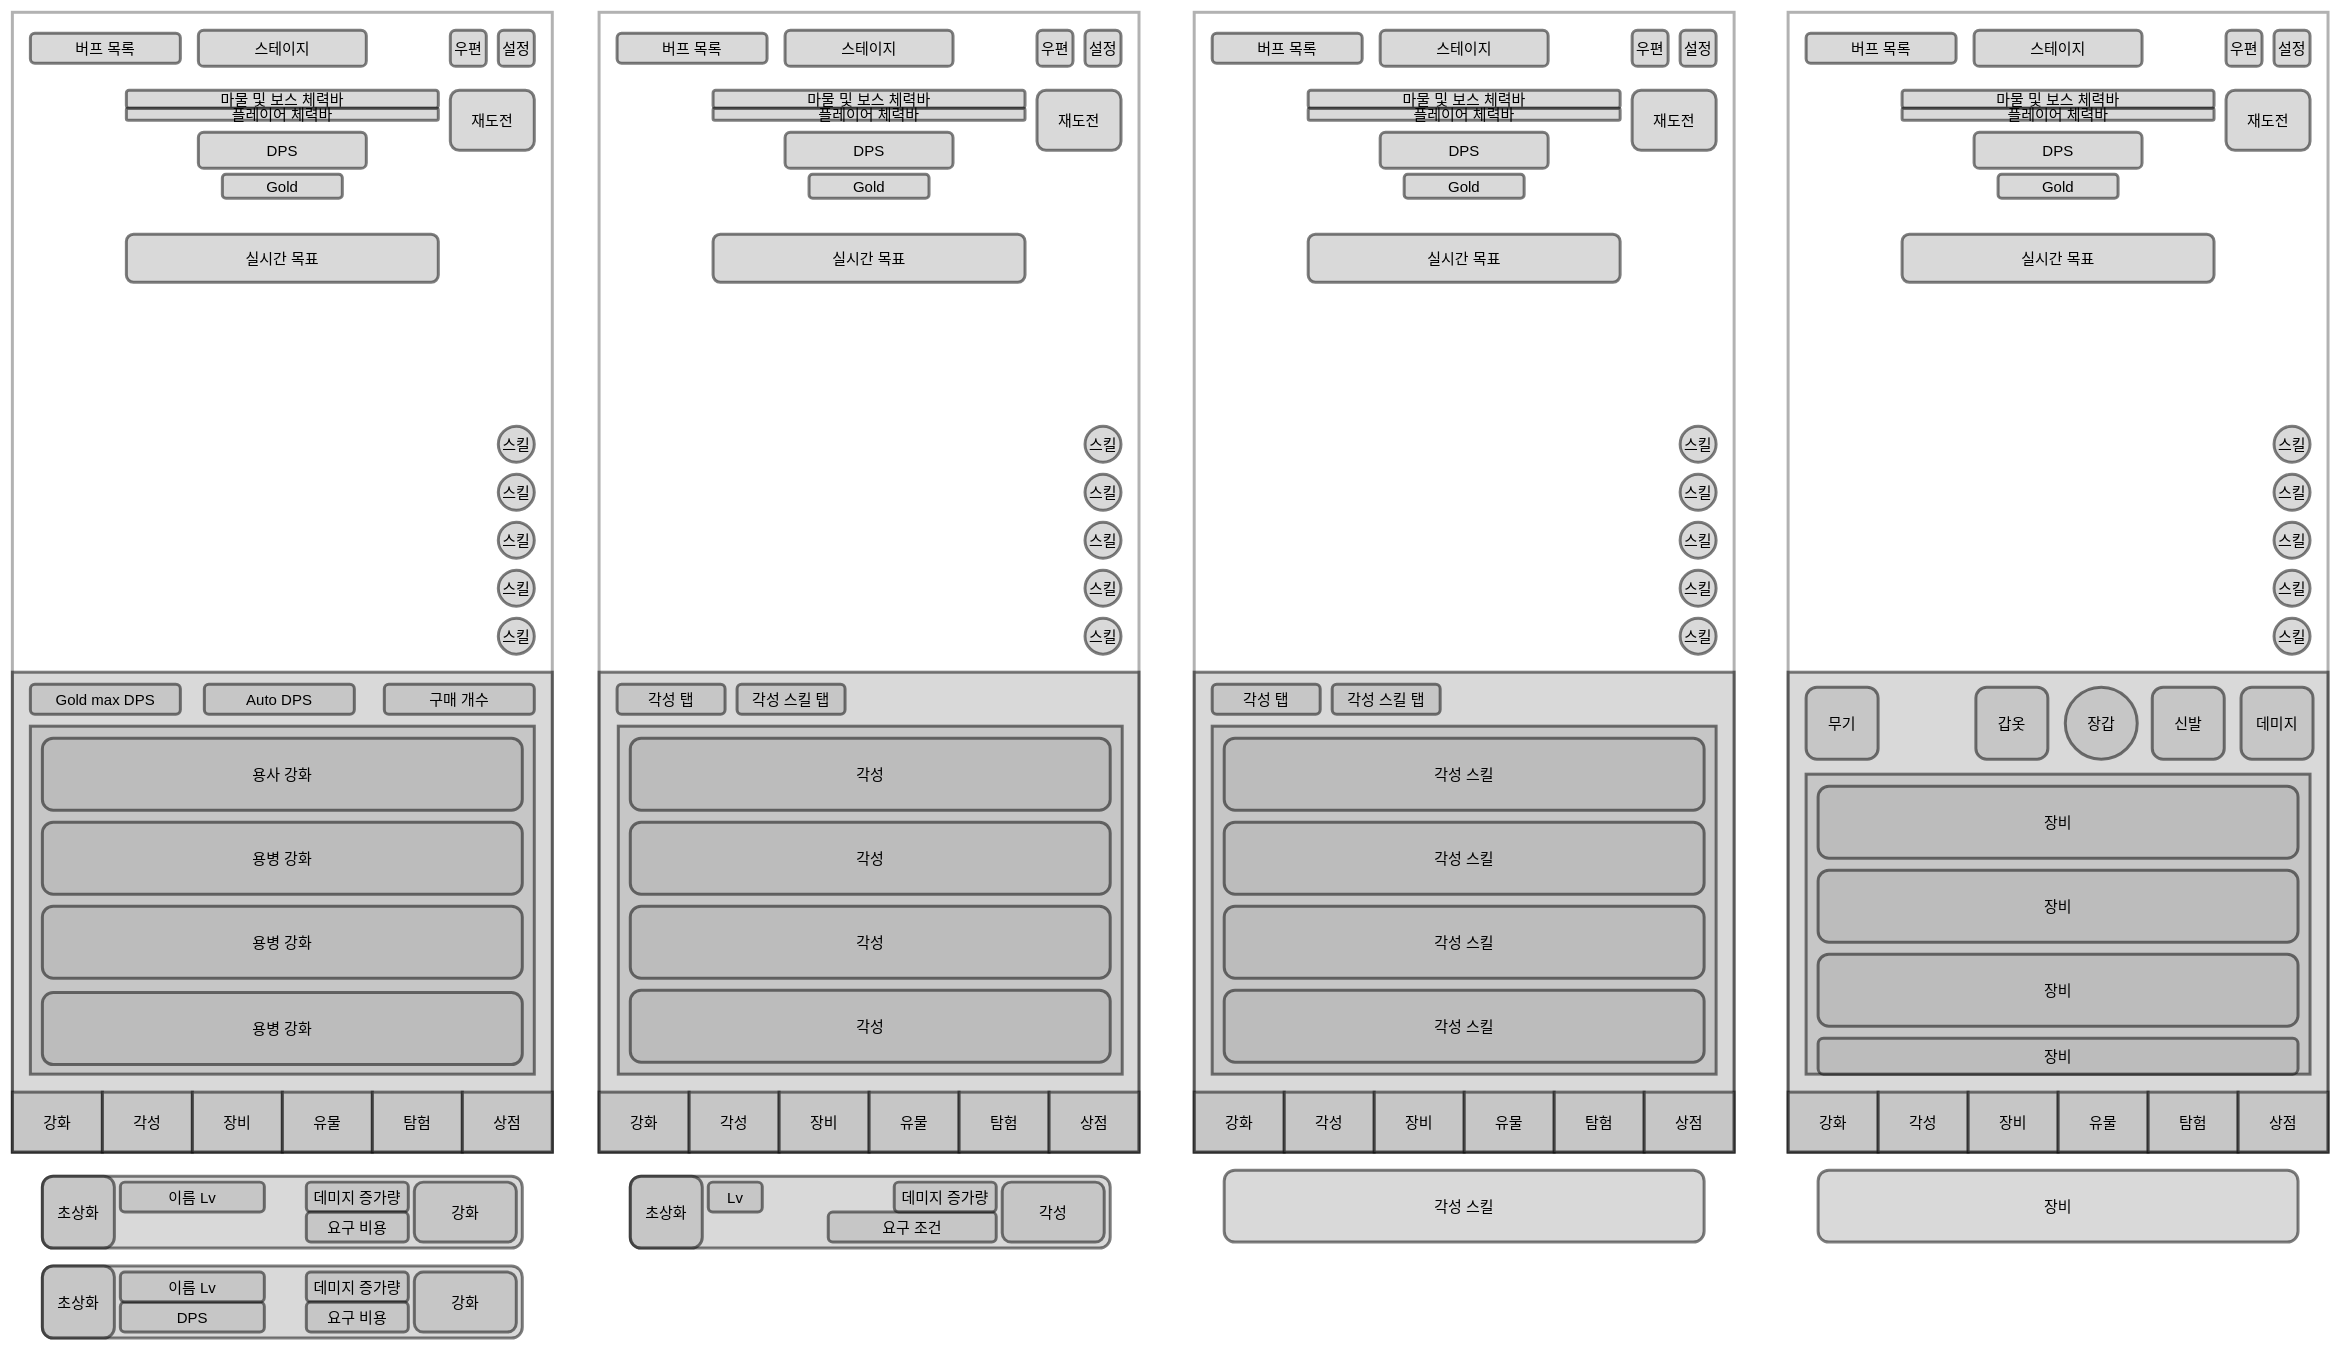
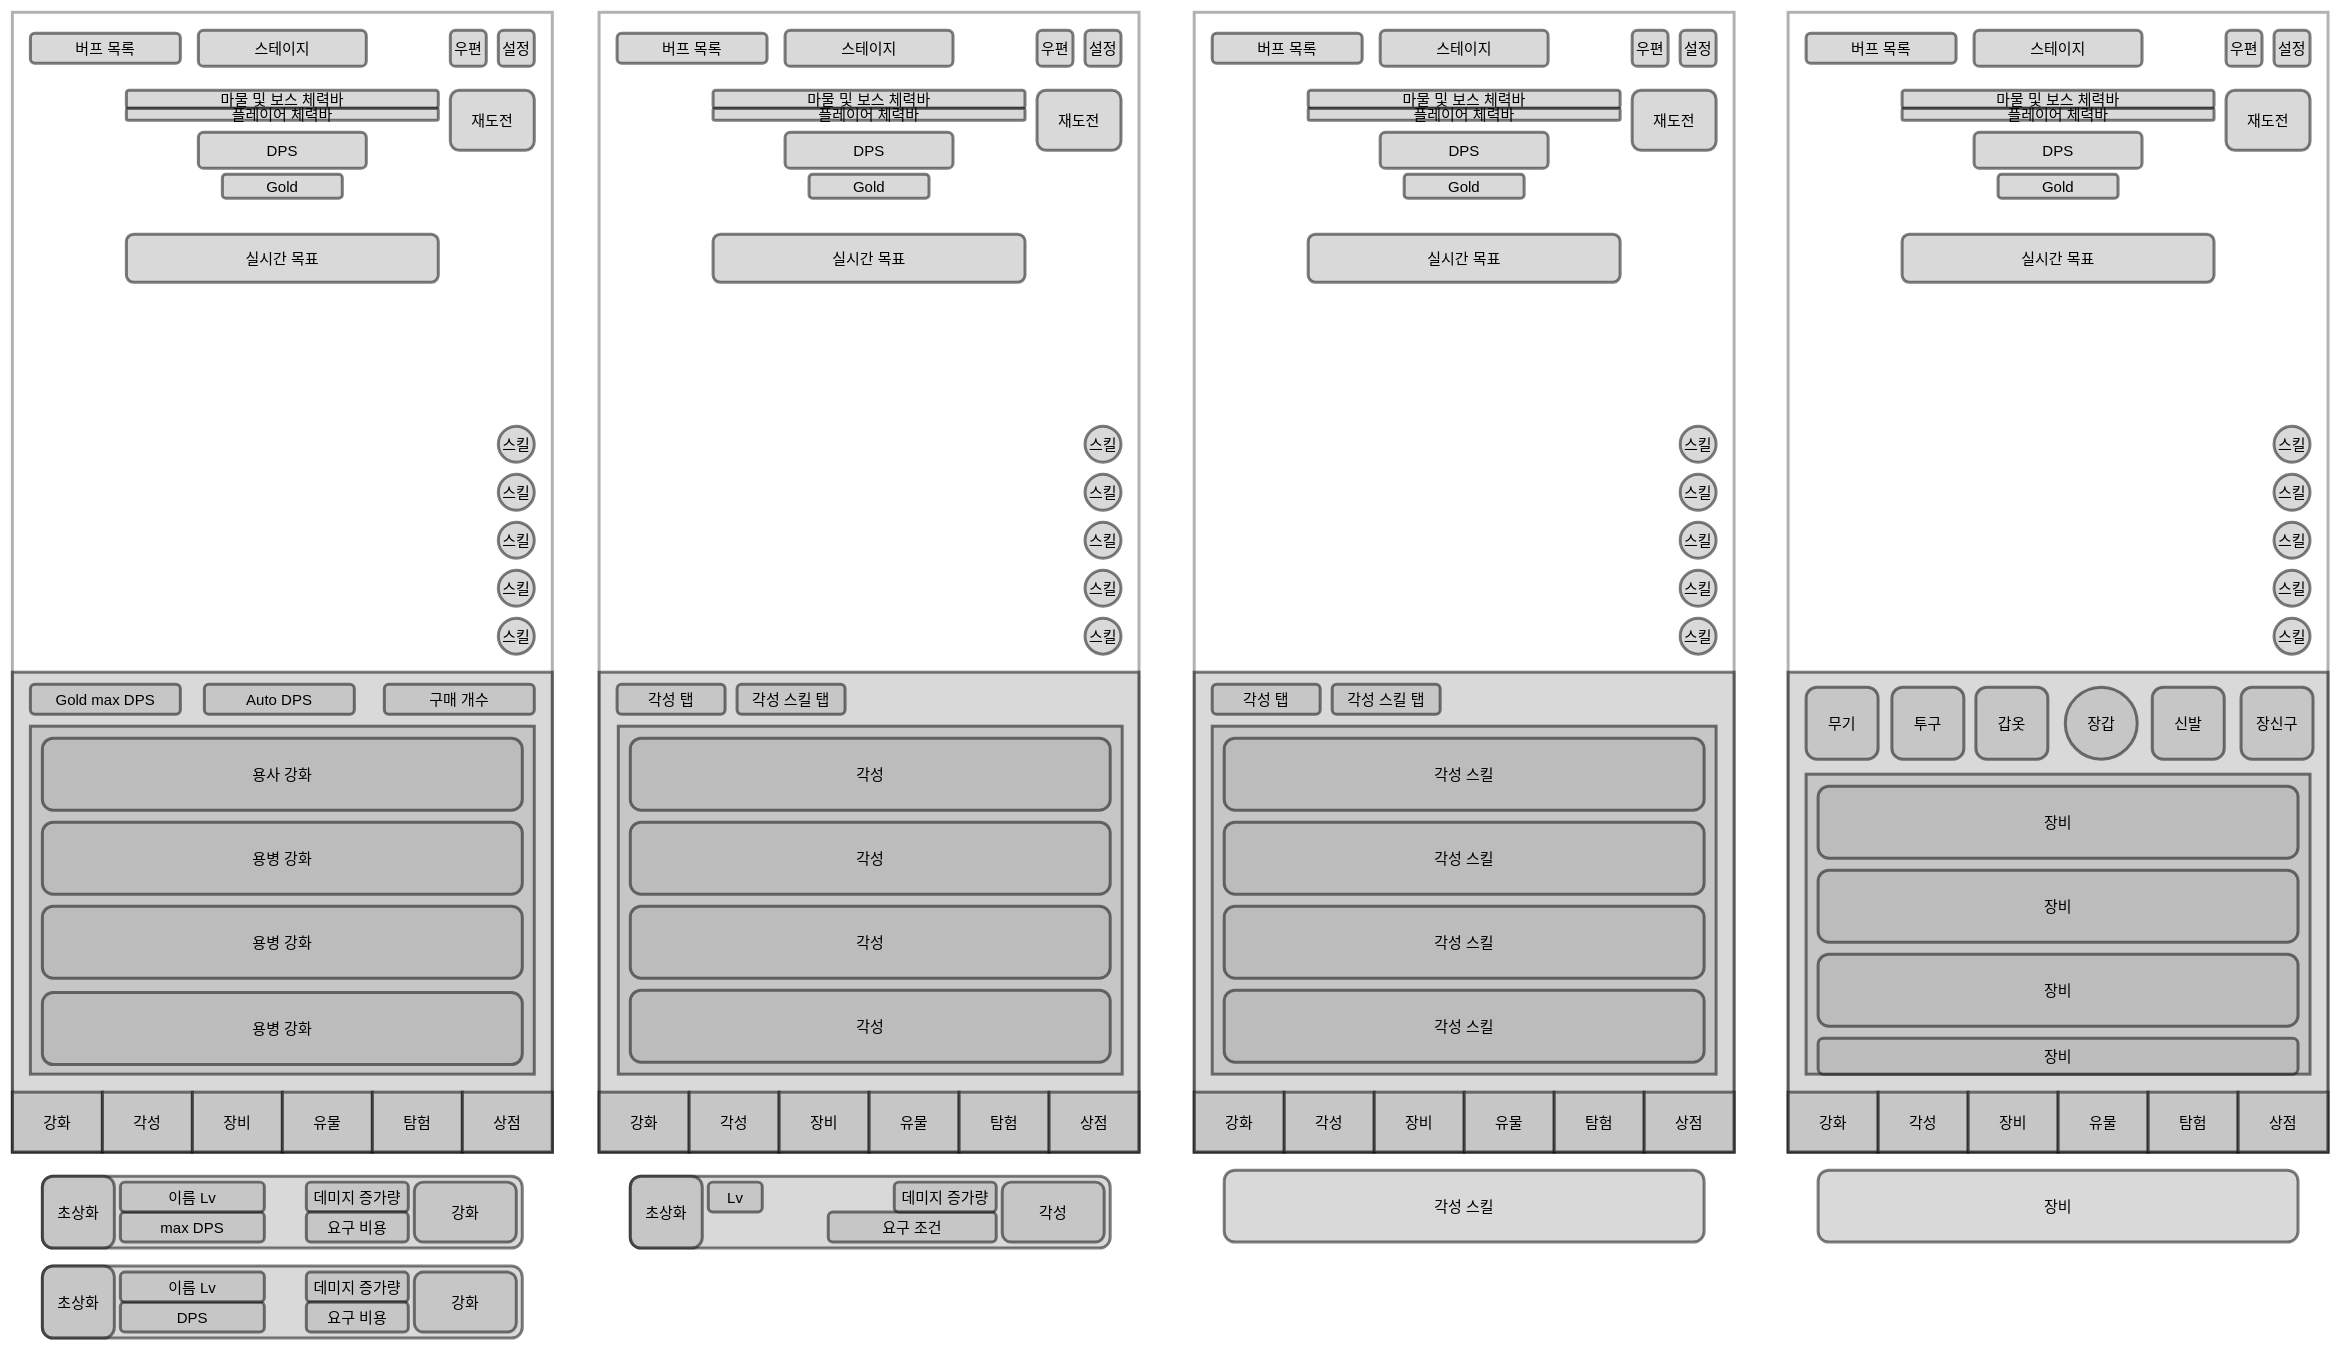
none -> (1928, 723)
(2277, 723) -> (2277, 723)
none -> (192, 1227)
